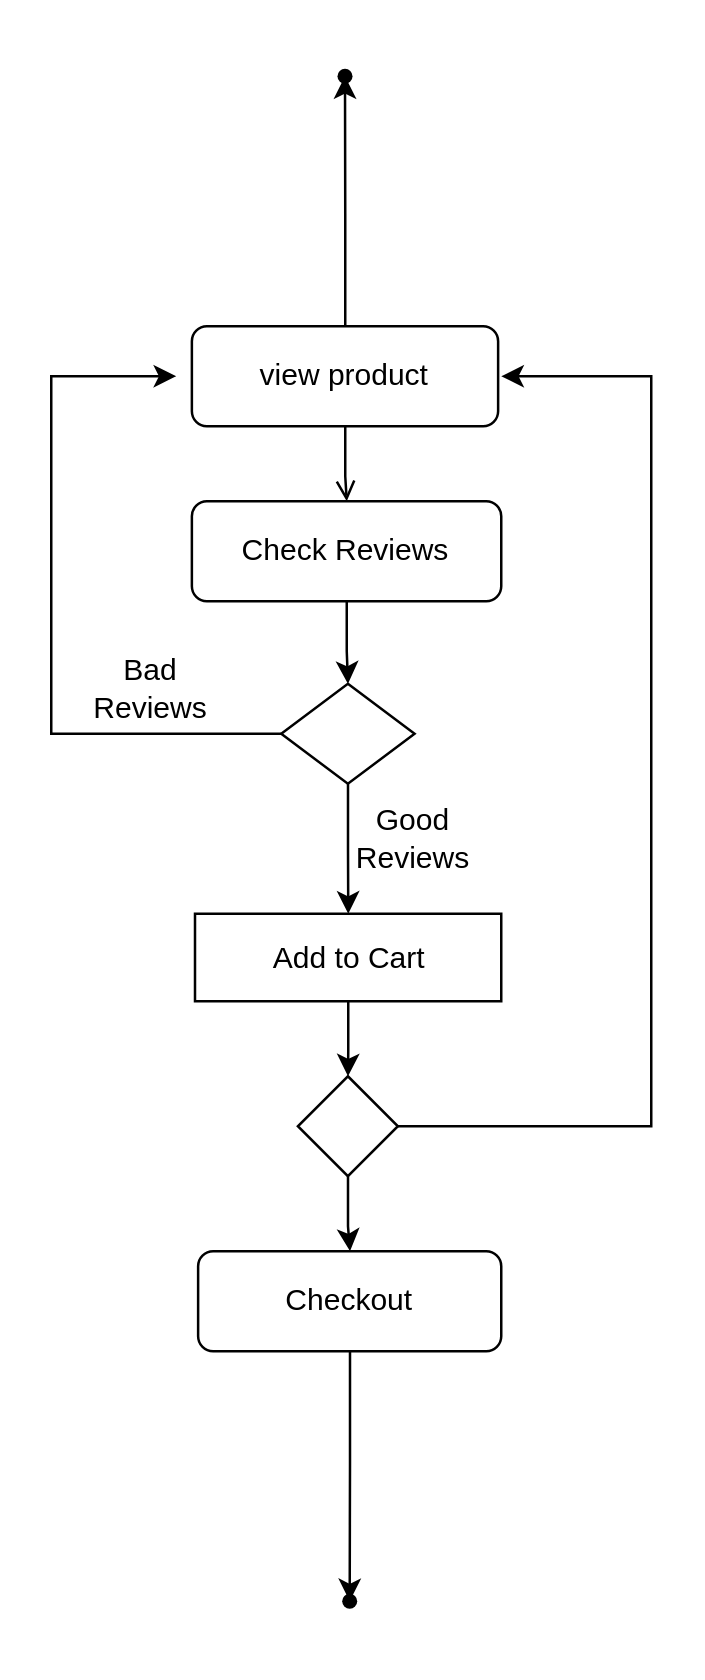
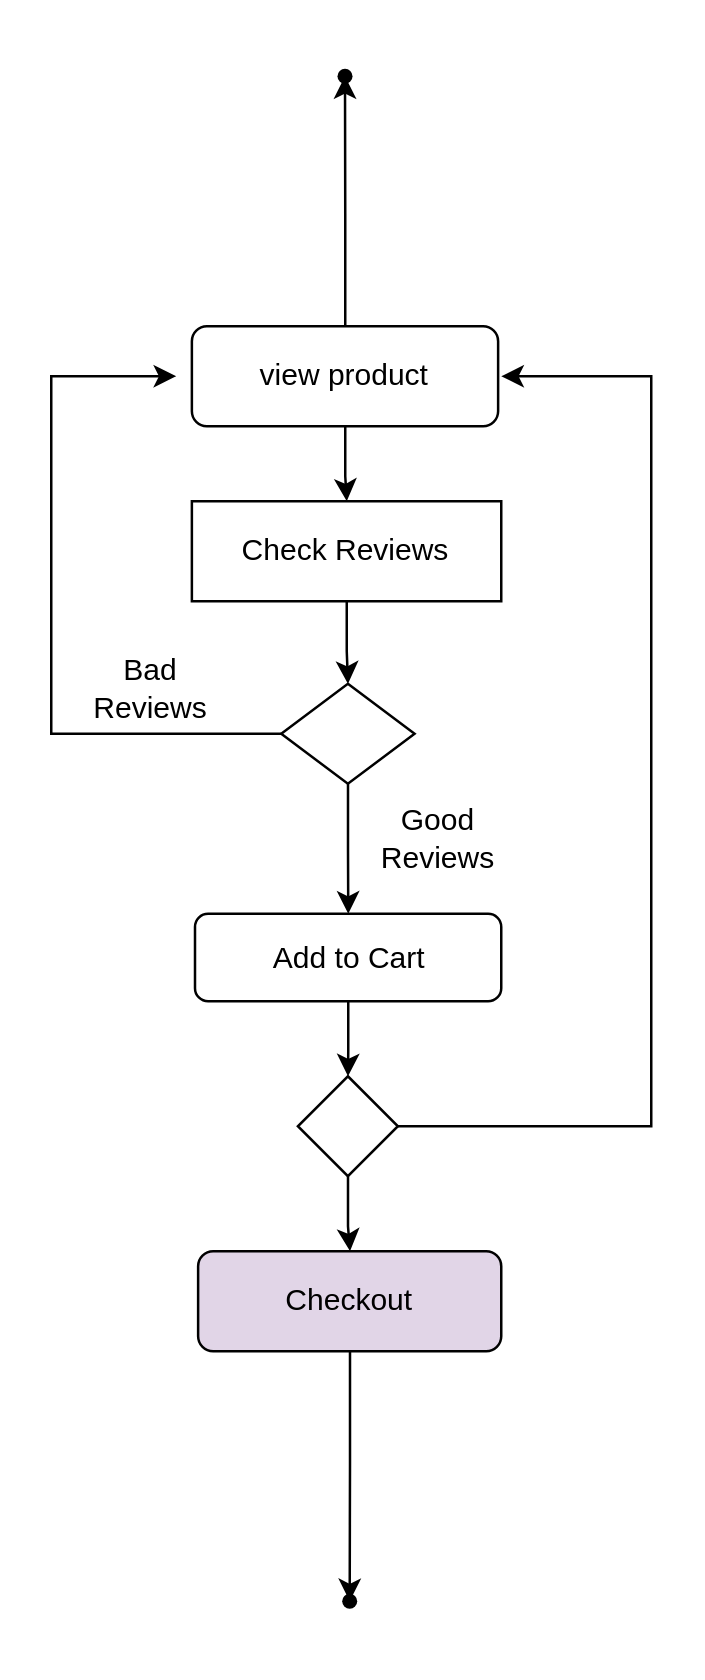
(346, 486) -> (346, 483)
(347, 551) -> (347, 551)
(414, 839) -> (439, 839)
(348, 958) -> (348, 958)
(350, 1301) -> (350, 1301)
